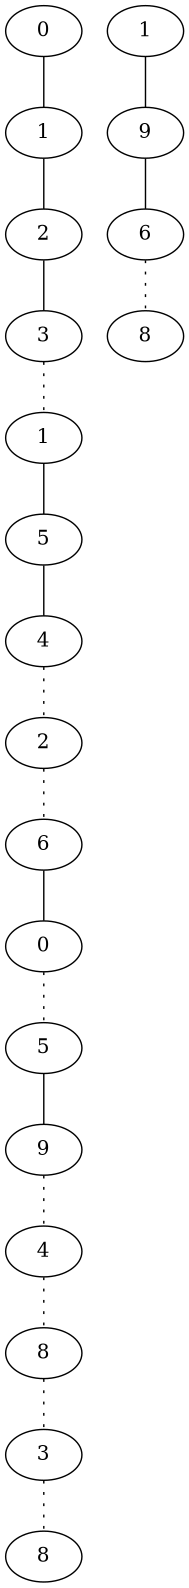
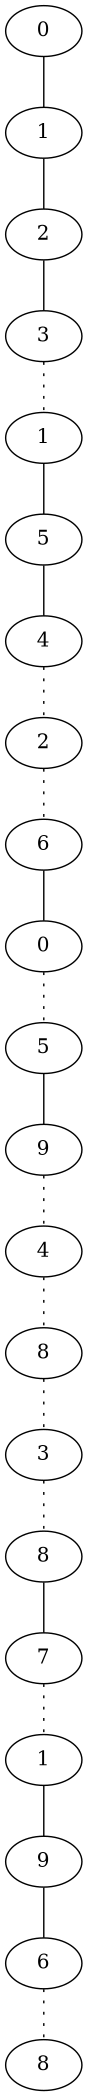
none -> (44, 1658)
